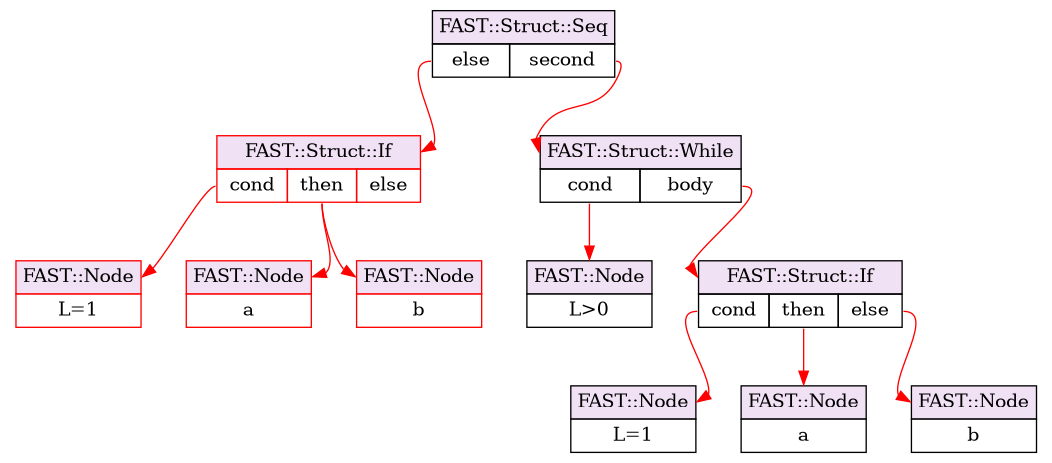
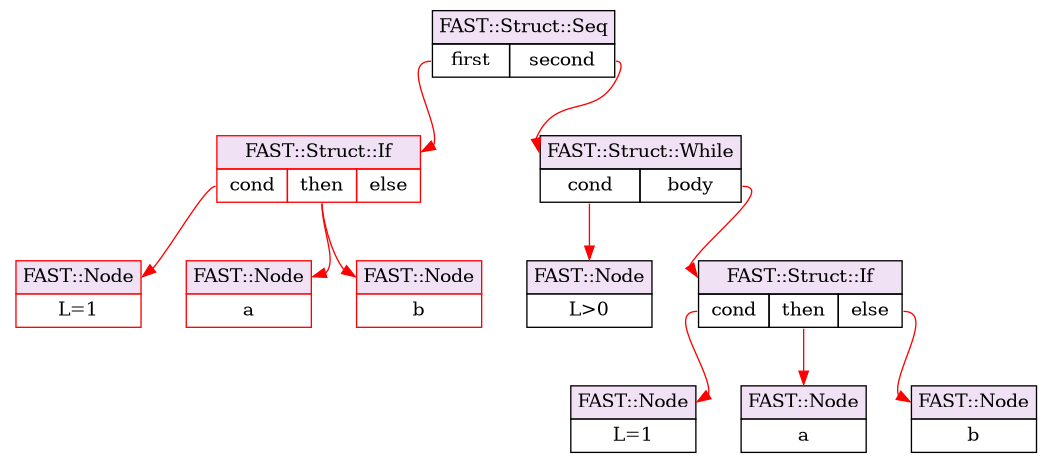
(471, 60) -> (471, 60)
